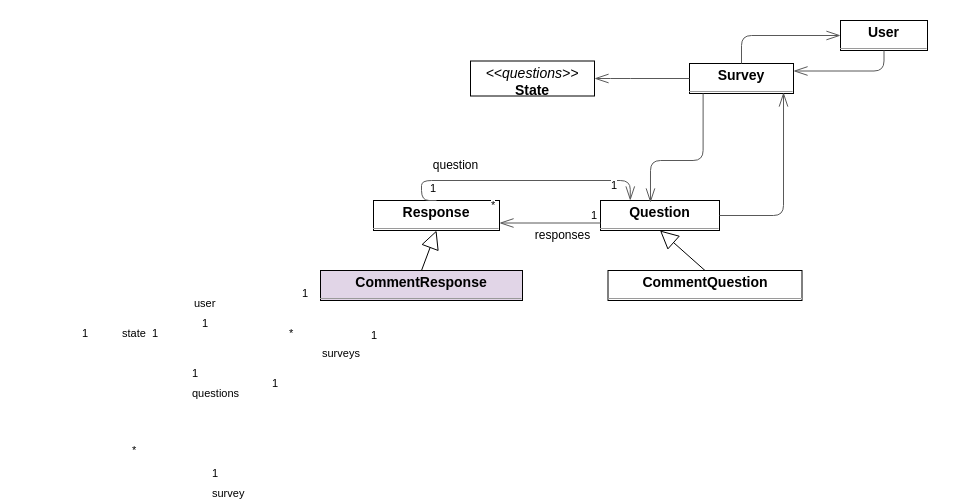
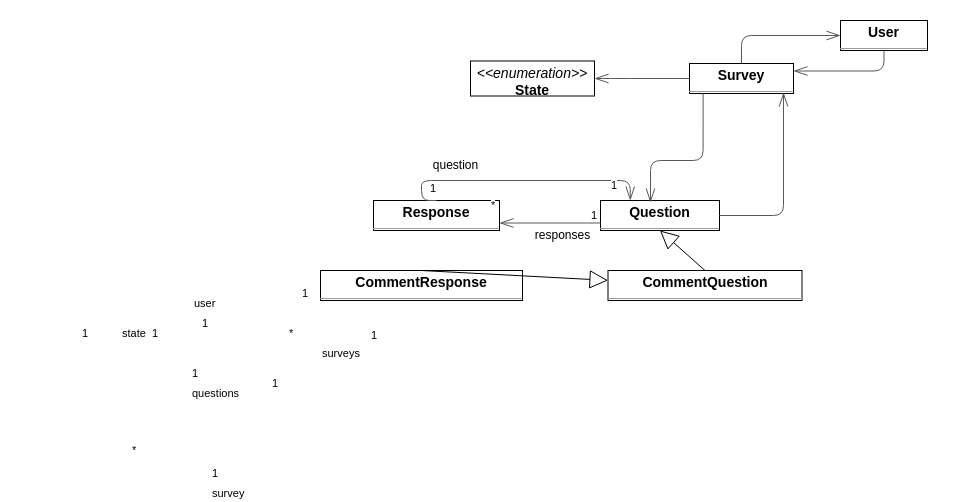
(520, 78) -> (527, 78)
(426, 259) -> (510, 275)
(422, 286) -> (422, 286)
